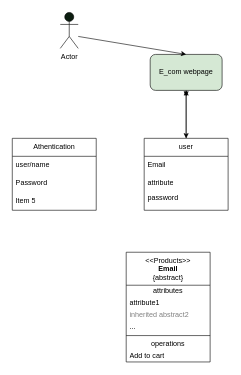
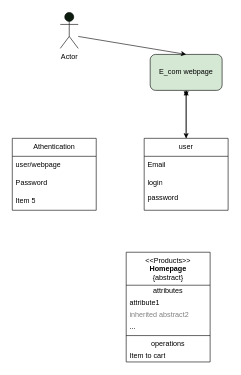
(34, 165) -> (40, 165)
(165, 183) -> (156, 183)
(168, 269) -> (168, 269)
(150, 356) -> (152, 356)
